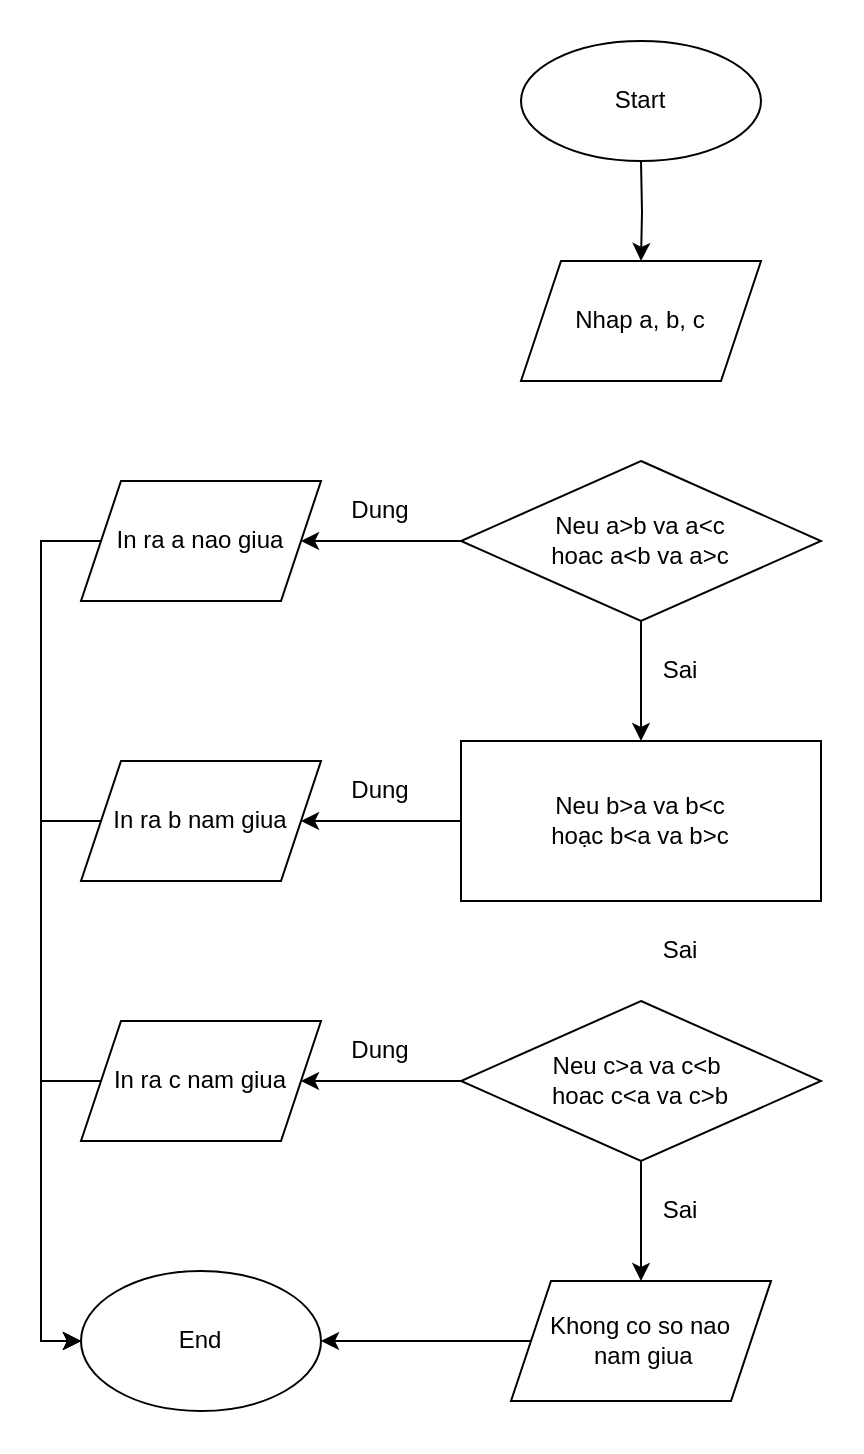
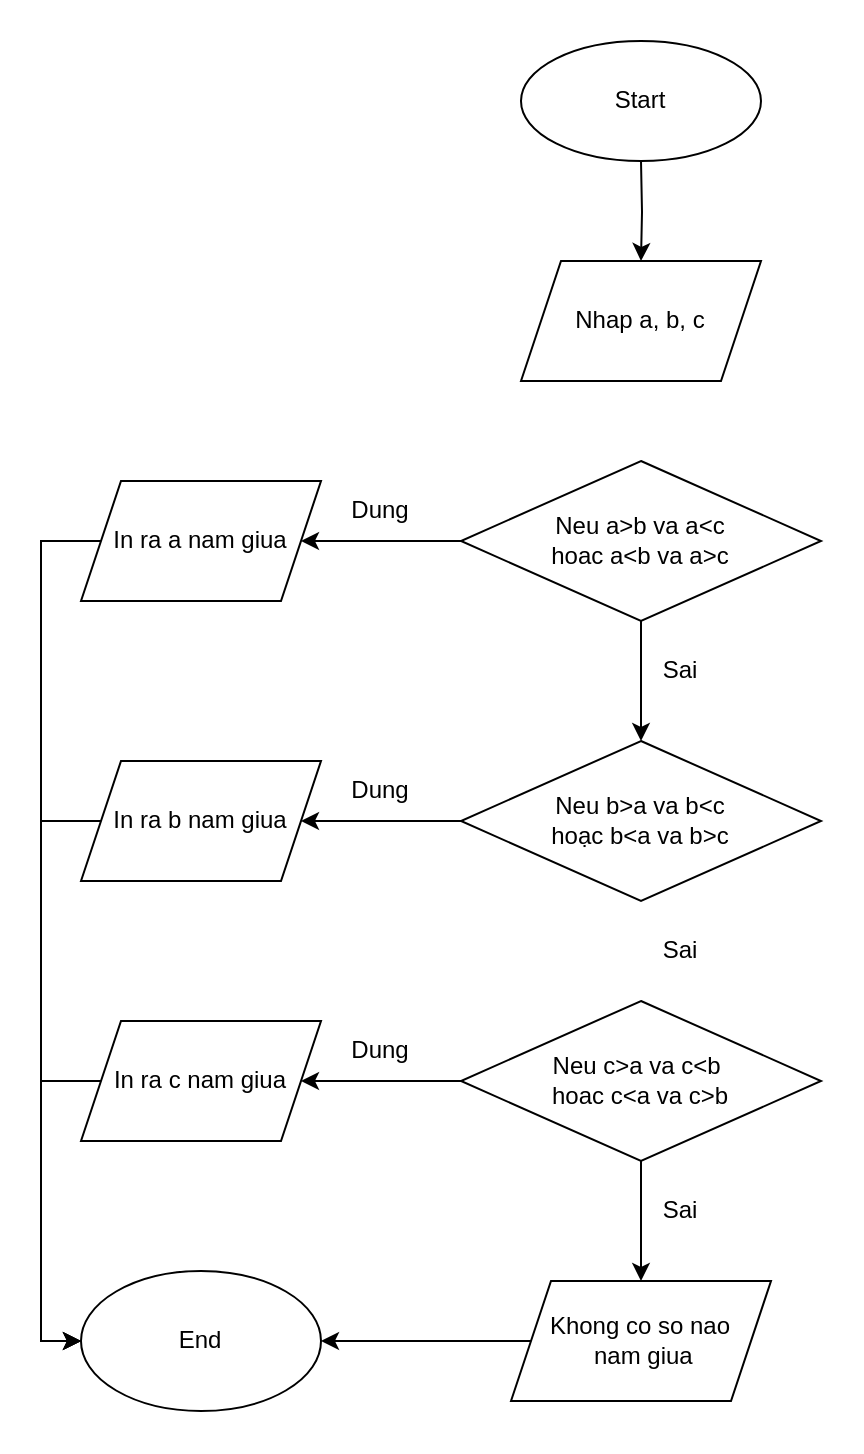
(201, 541) -> (201, 541)
(641, 821) -> (641, 821)
